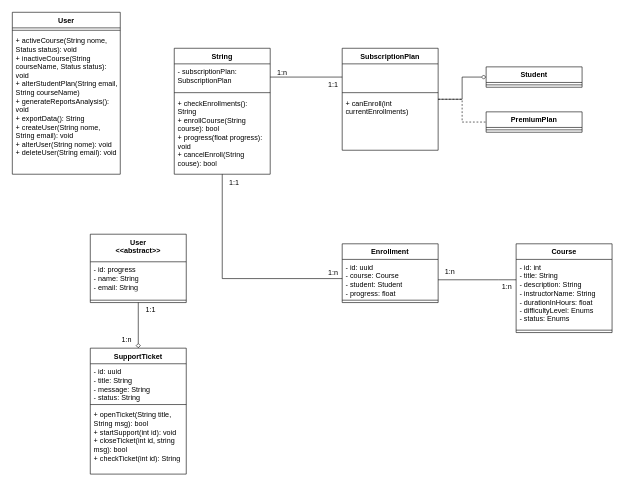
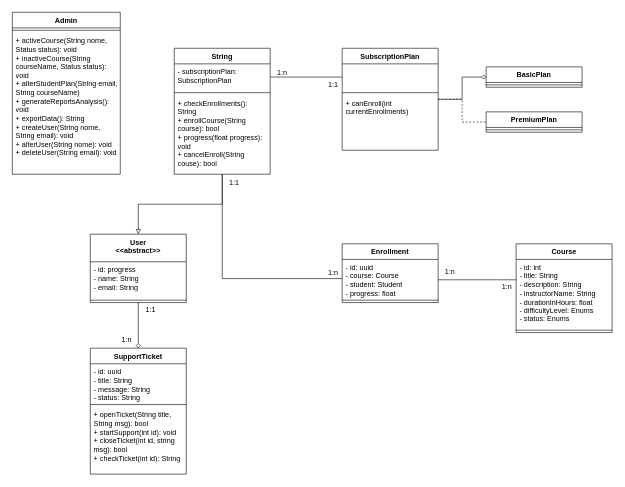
(66, 21) -> (66, 21)
(534, 75) -> (534, 75)
none -> (167, 204)
